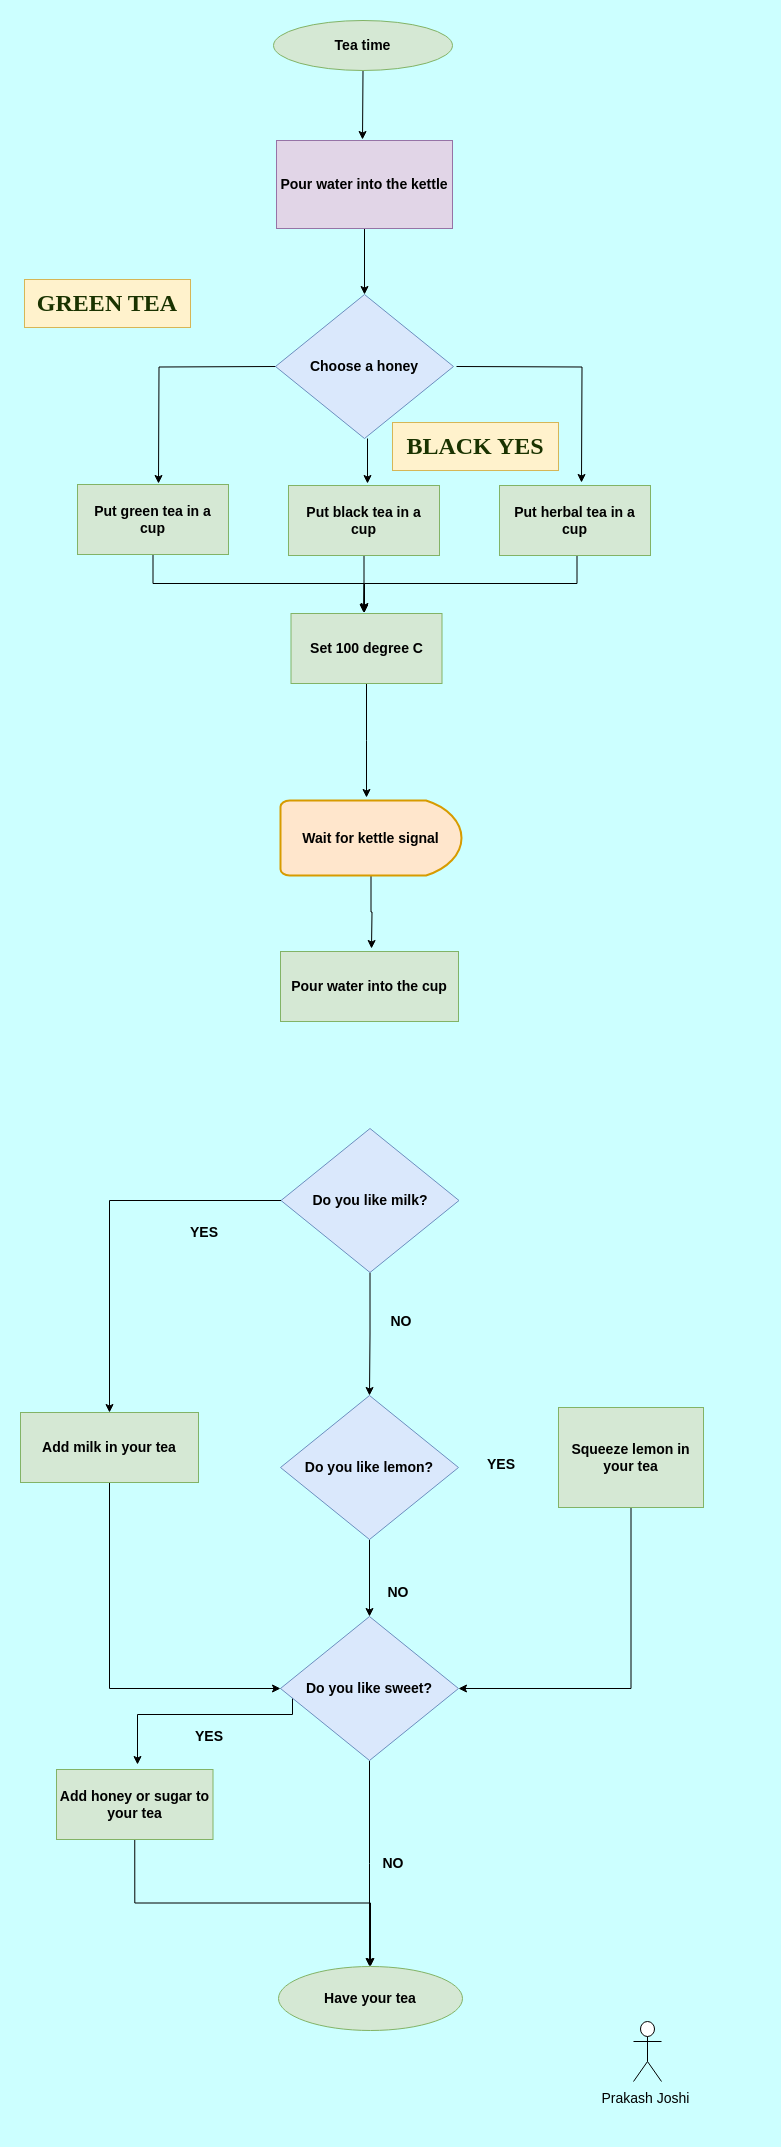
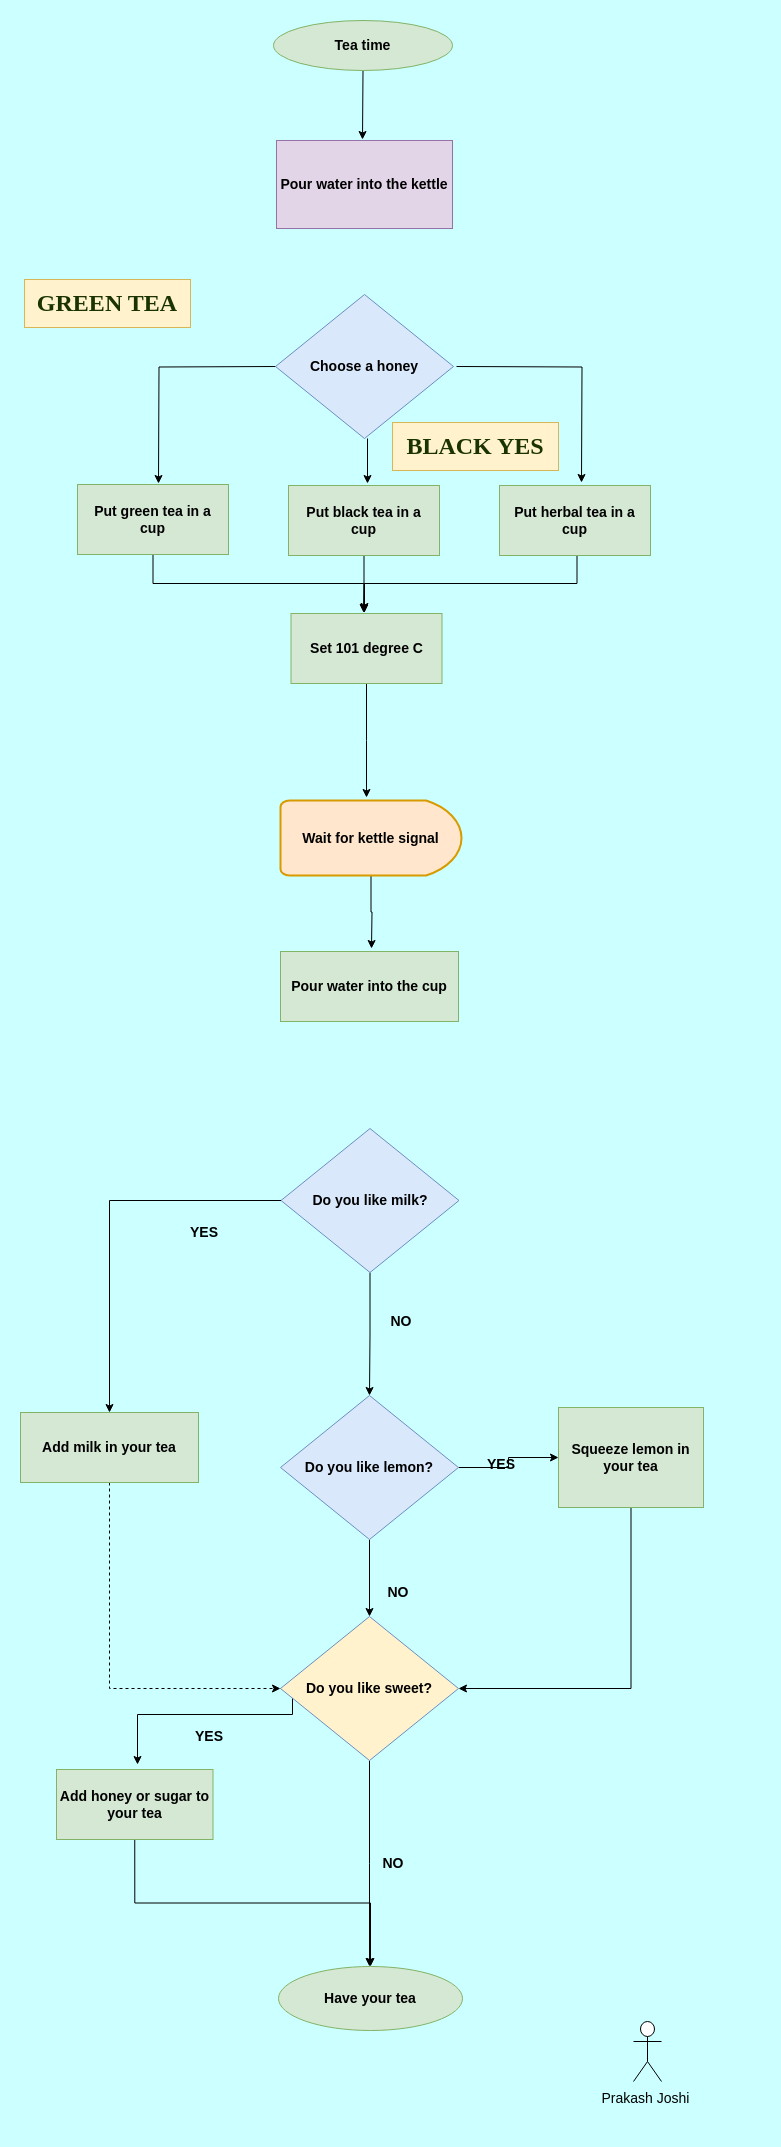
(365, 258) -> none
(367, 649) -> (367, 649)
none -> (509, 1467)
(110, 1668) -> (110, 1668)
(370, 1689) -> (370, 1689)
